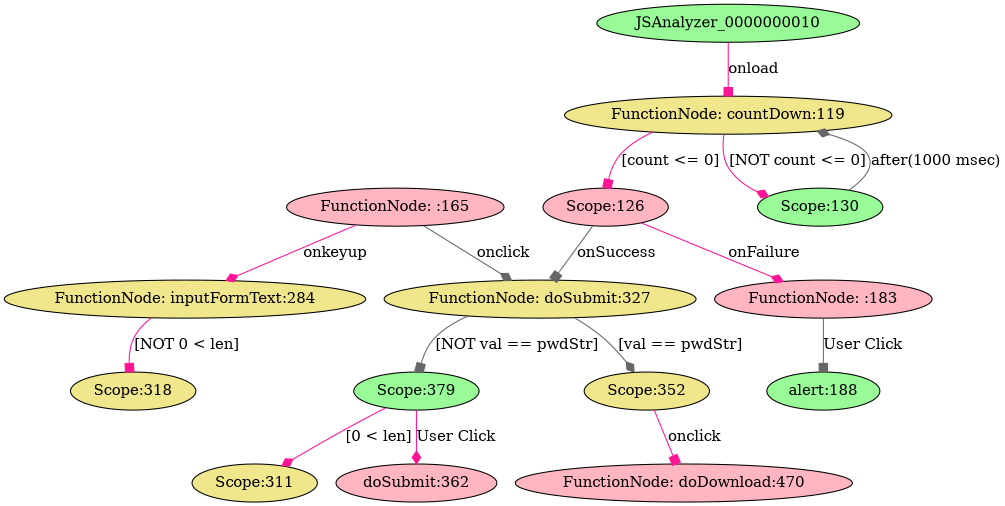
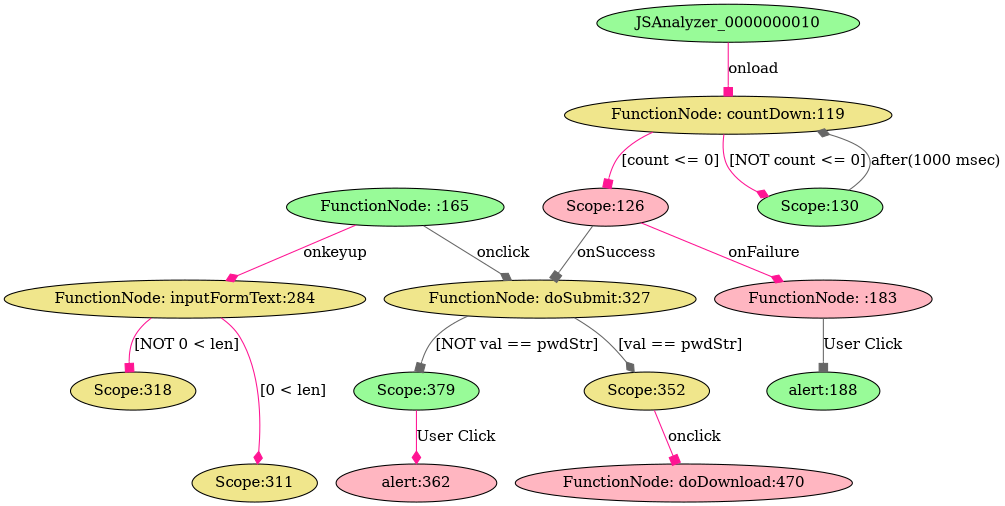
(395, 207) -> (395, 207)
(339, 433) -> (255, 379)
(416, 483) -> (416, 483)
